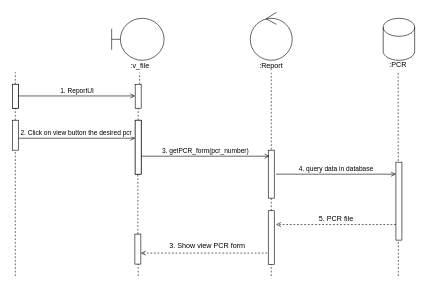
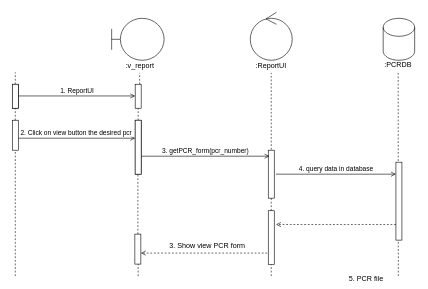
(140, 65) -> (140, 65)
(271, 65) -> (271, 65)
(398, 65) -> (398, 65)
(336, 219) -> (366, 279)
